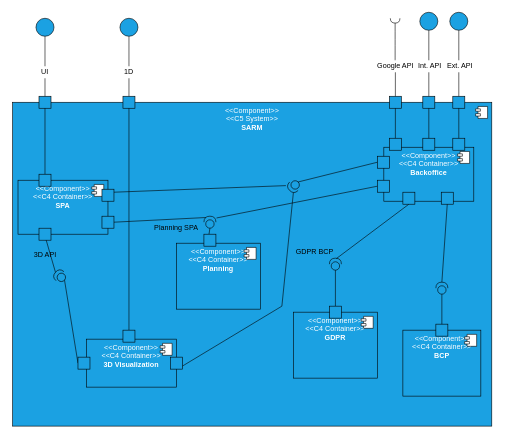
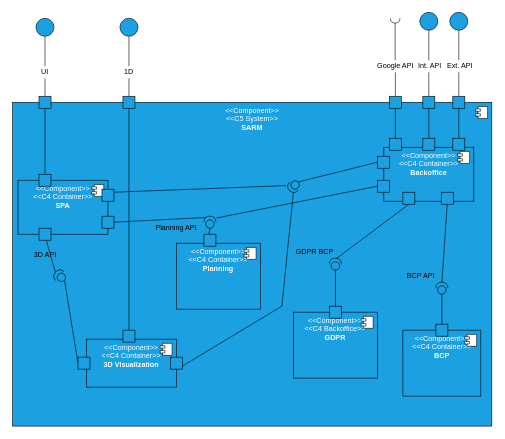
(176, 228) -> (176, 228)
none -> (421, 276)
(335, 329) -> (335, 329)
